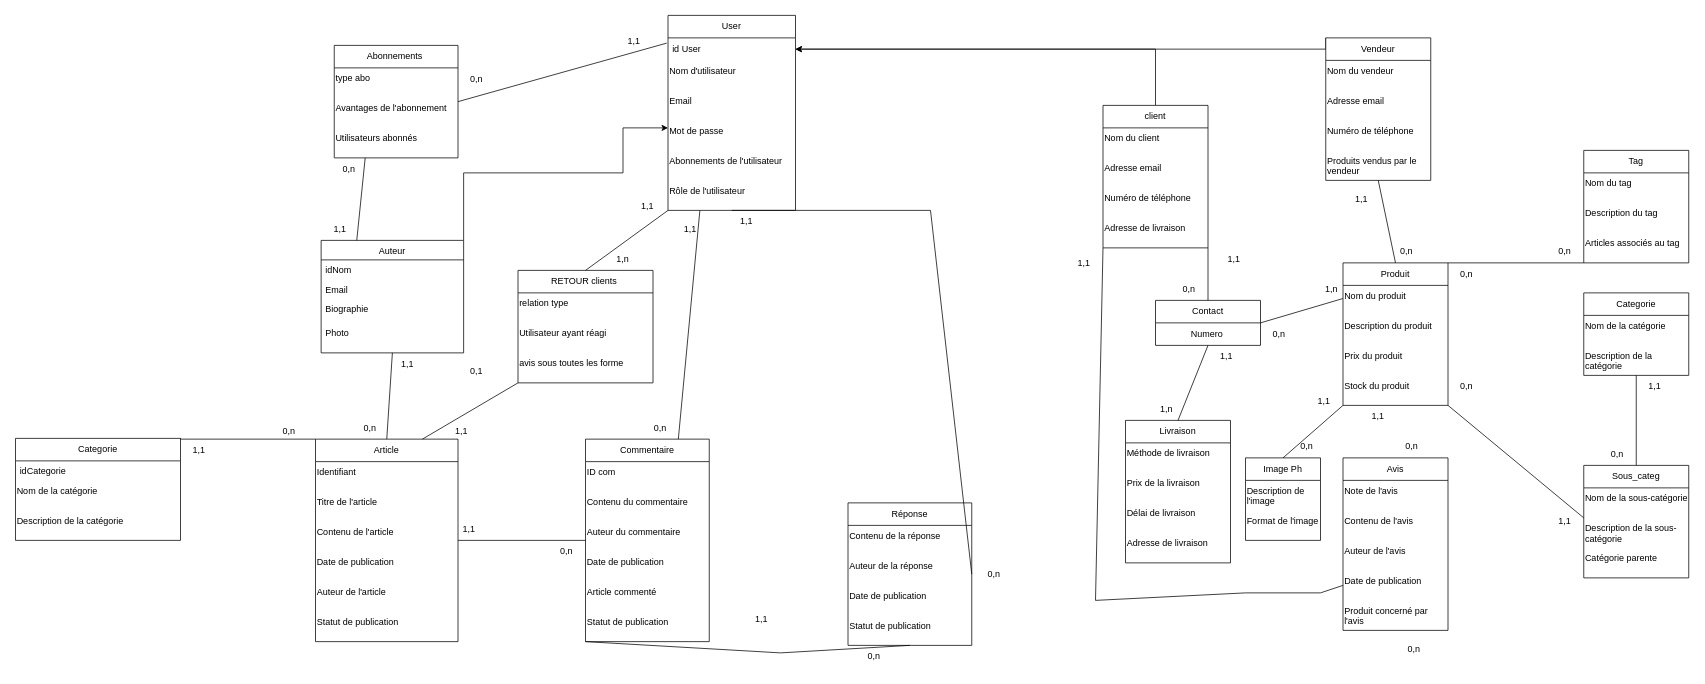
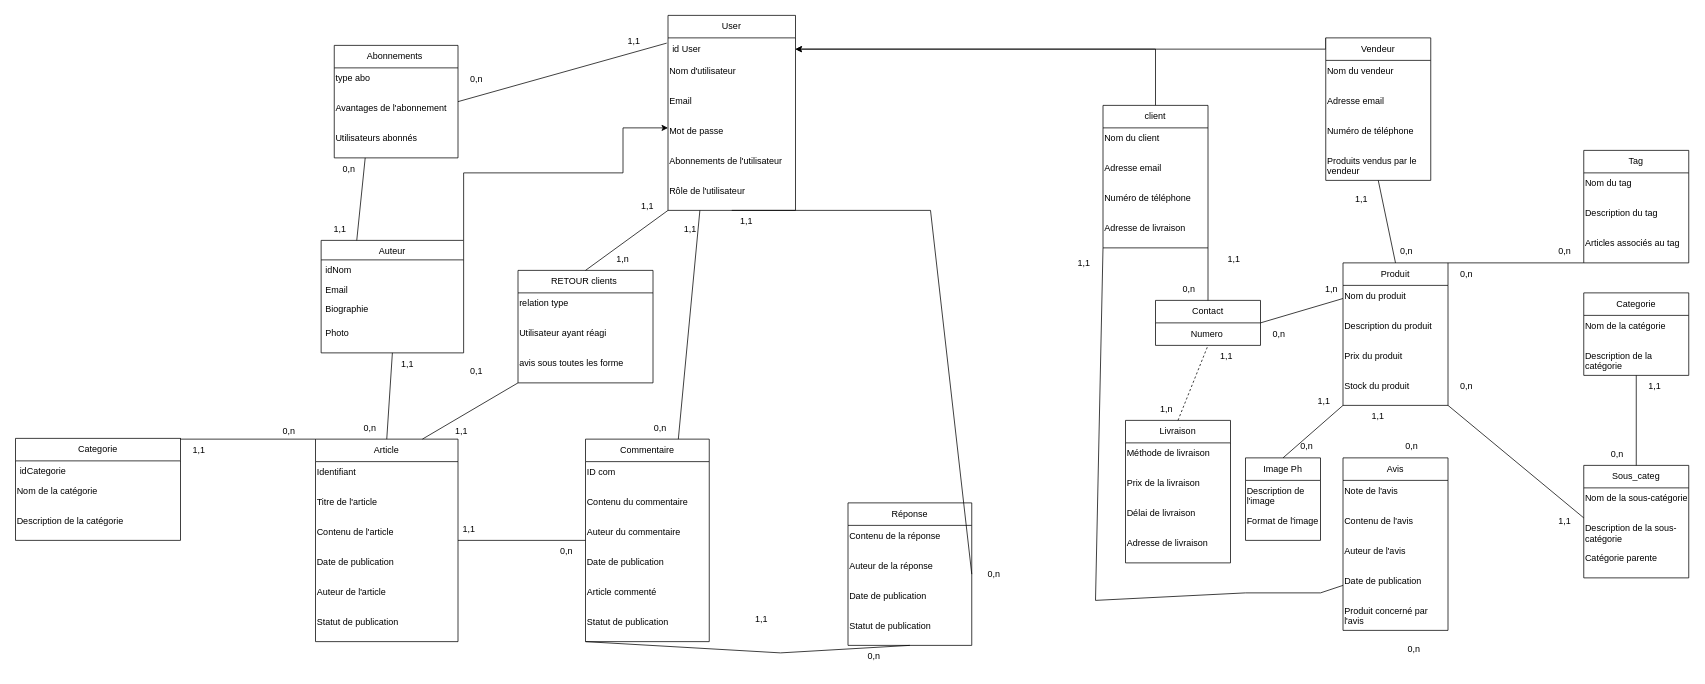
(1193, 384) -> (1193, 384)
